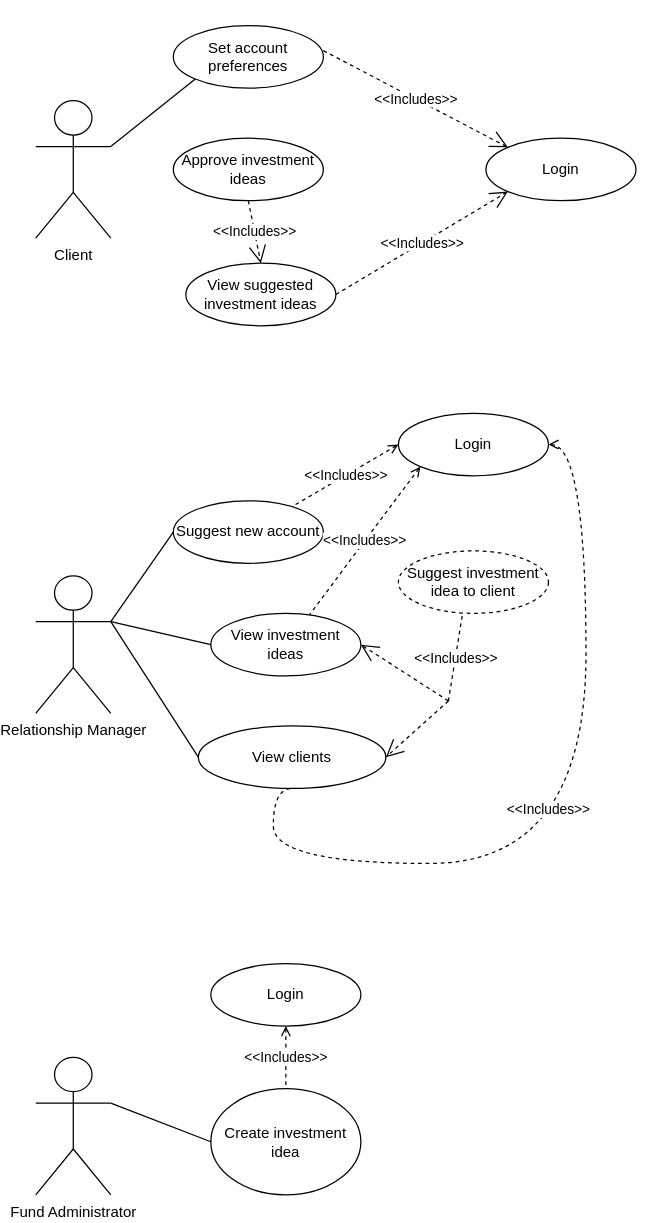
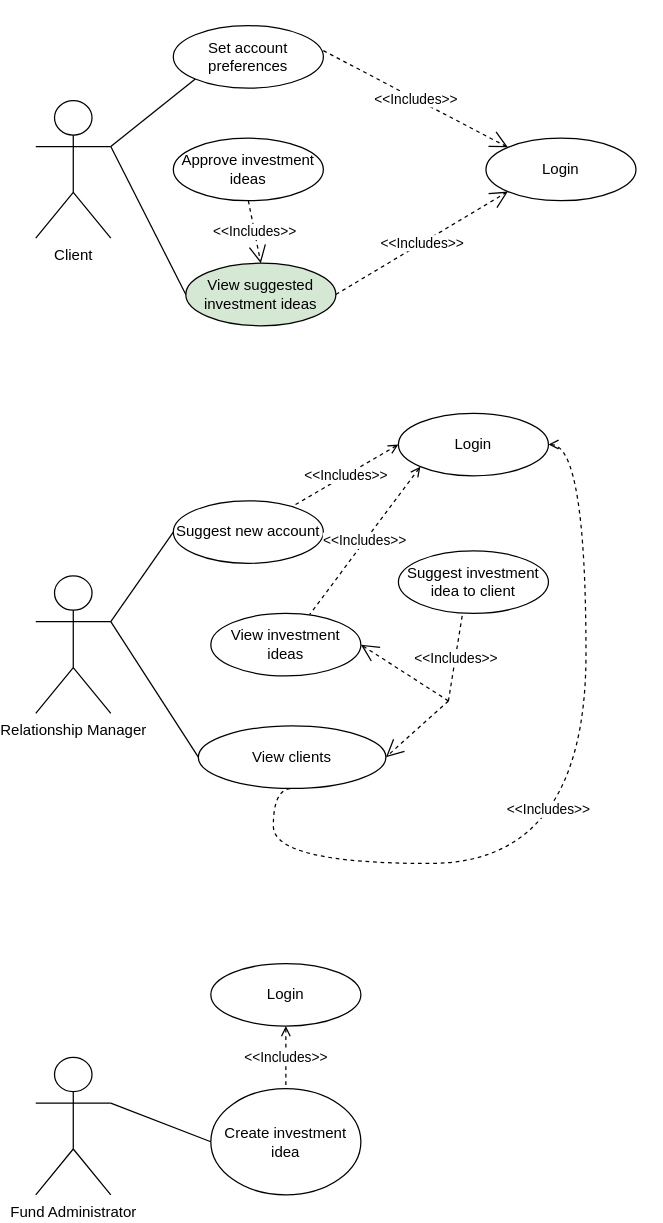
none -> (148, 221)
(261, 294) -> (261, 294)
(473, 582) -> (473, 582)
(162, 633) -> none
